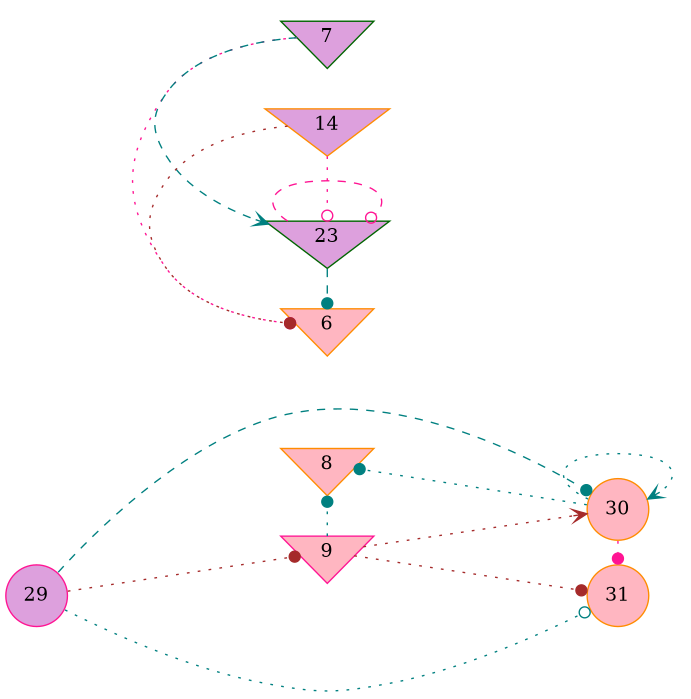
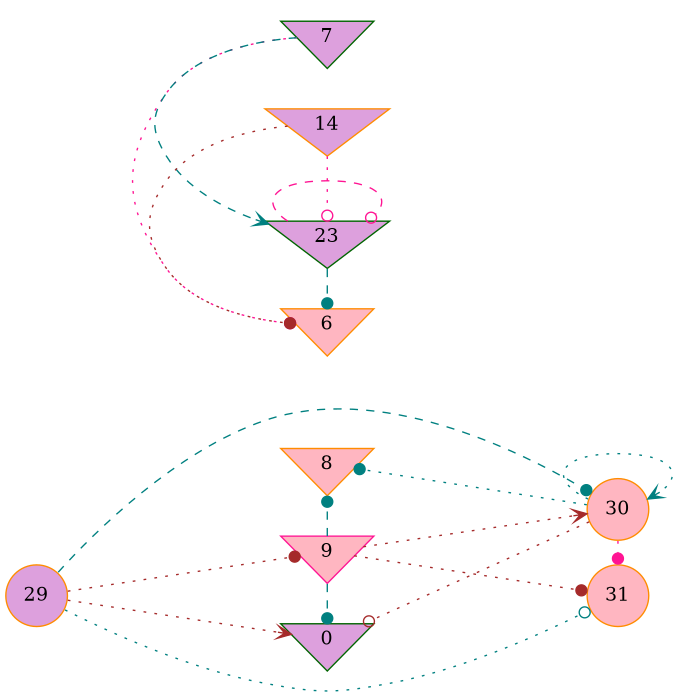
(327, 522) -> (327, 522)
(37, 596) -> (37, 596)
none -> (327, 640)
